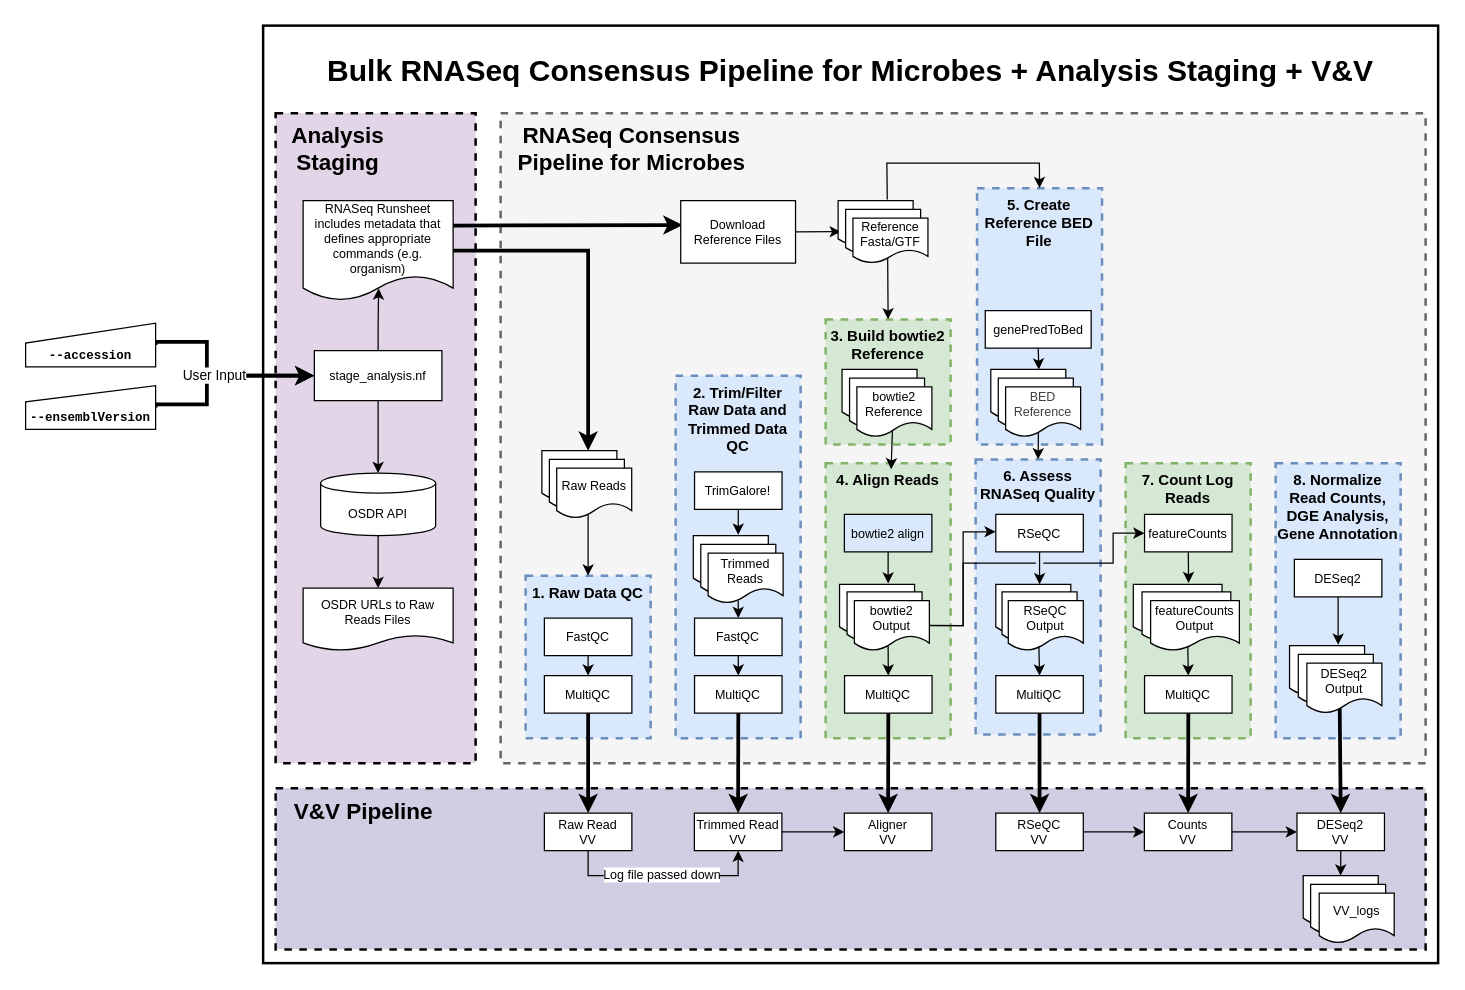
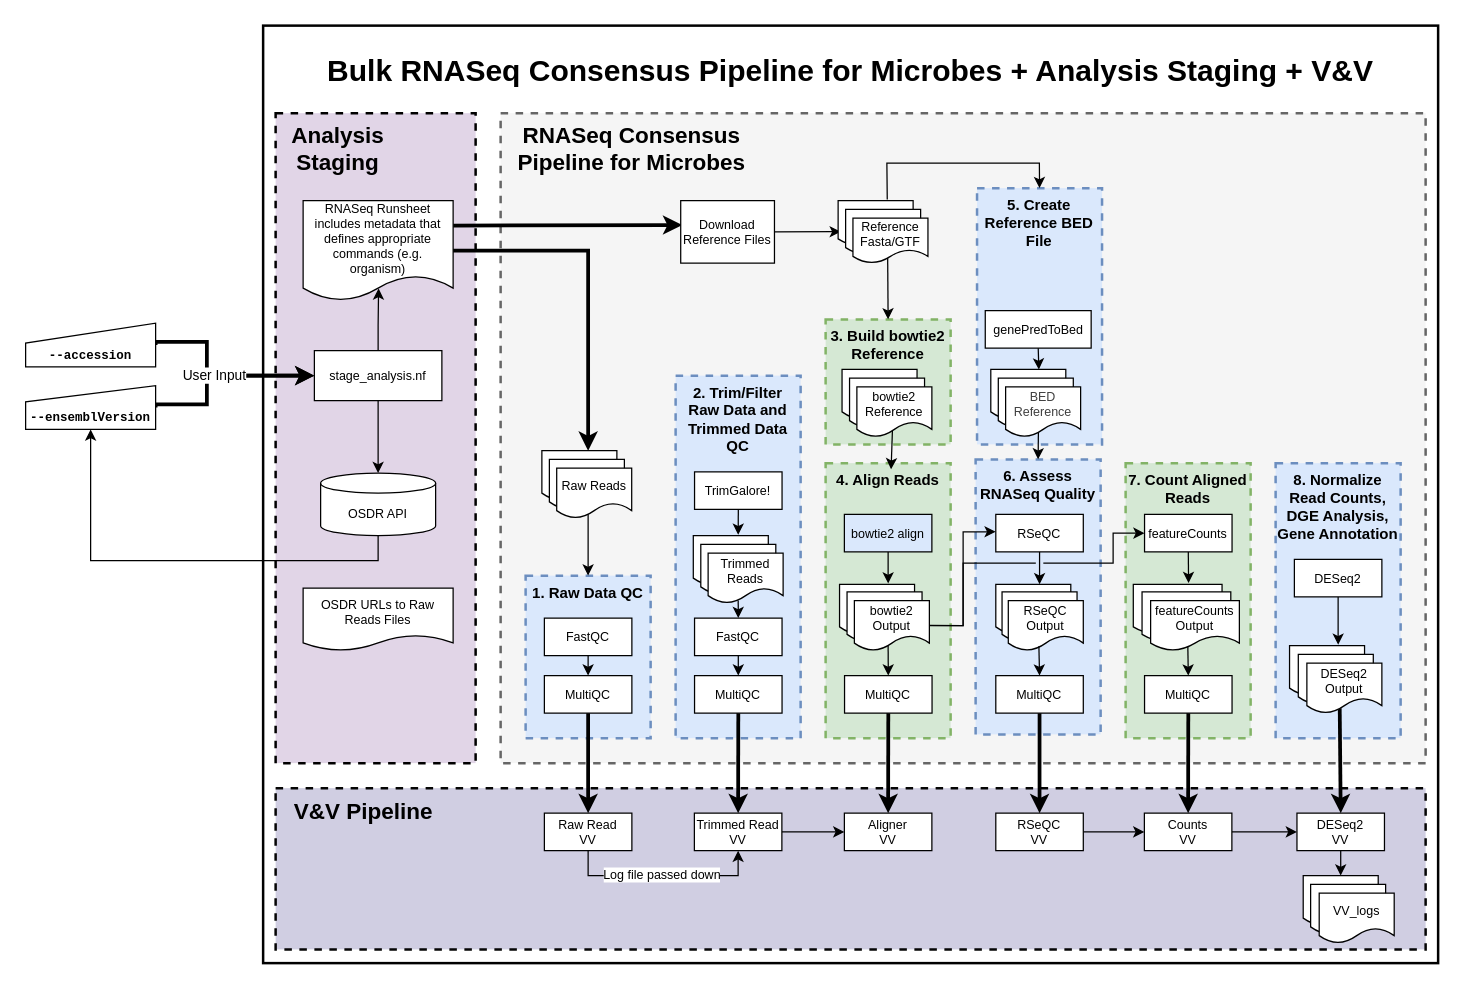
(738, 232) -> (728, 232)
(1188, 490) -> (1188, 490)
(378, 569) -> (175, 561)
